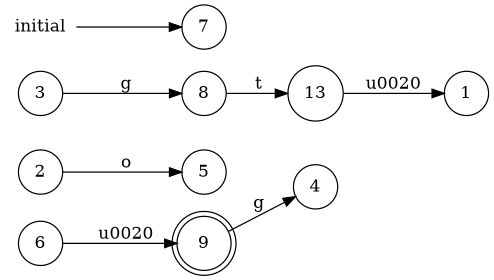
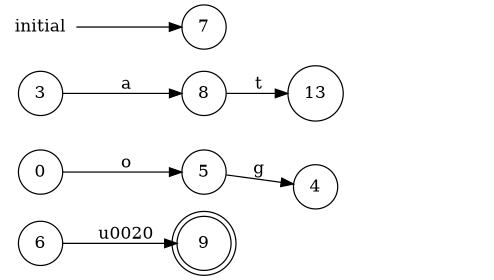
(127, 84) -> (127, 84)
(466, 93) -> none
(41, 172) -> (41, 172)
(256, 217) -> (254, 179)
